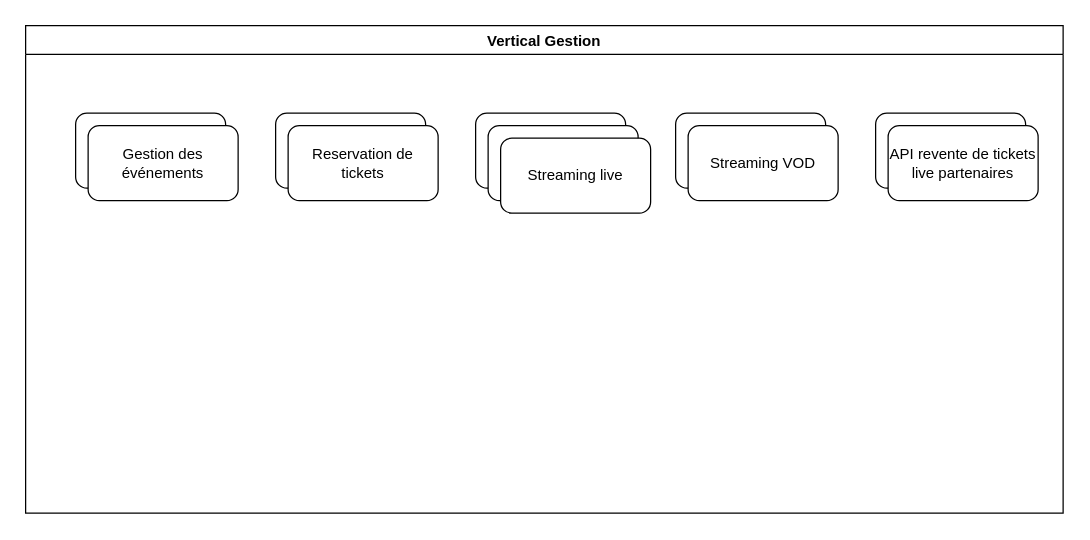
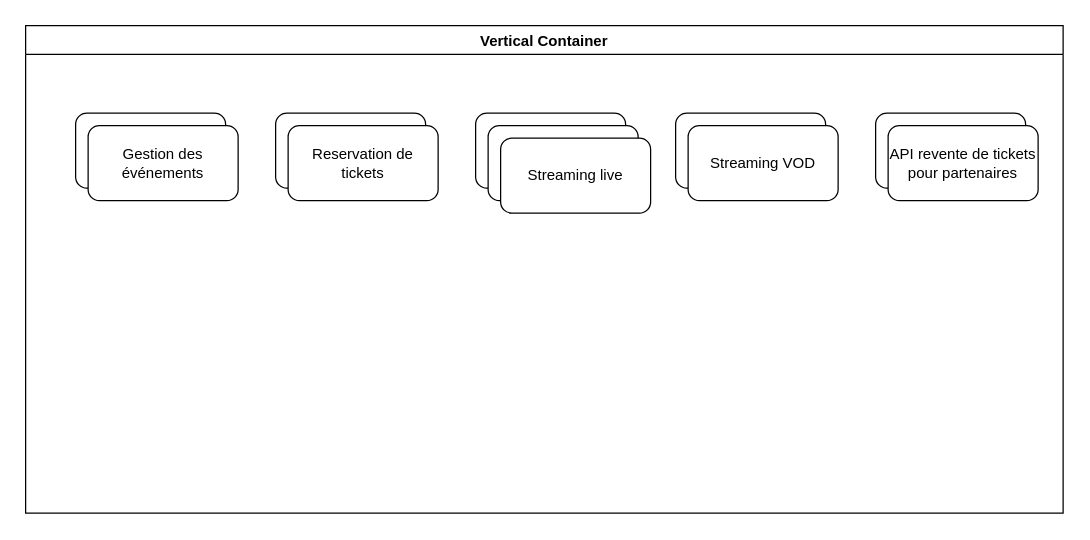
(544, 41) -> (544, 41)
(963, 163) -> (963, 163)
